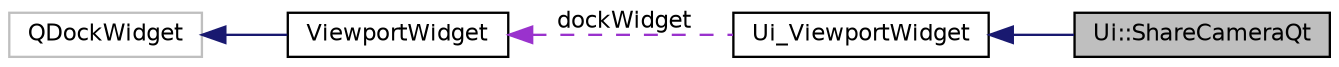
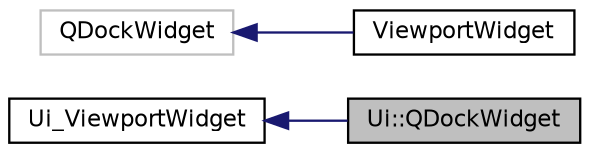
(633, 35) -> none
(1202, 35) -> (464, 121)
